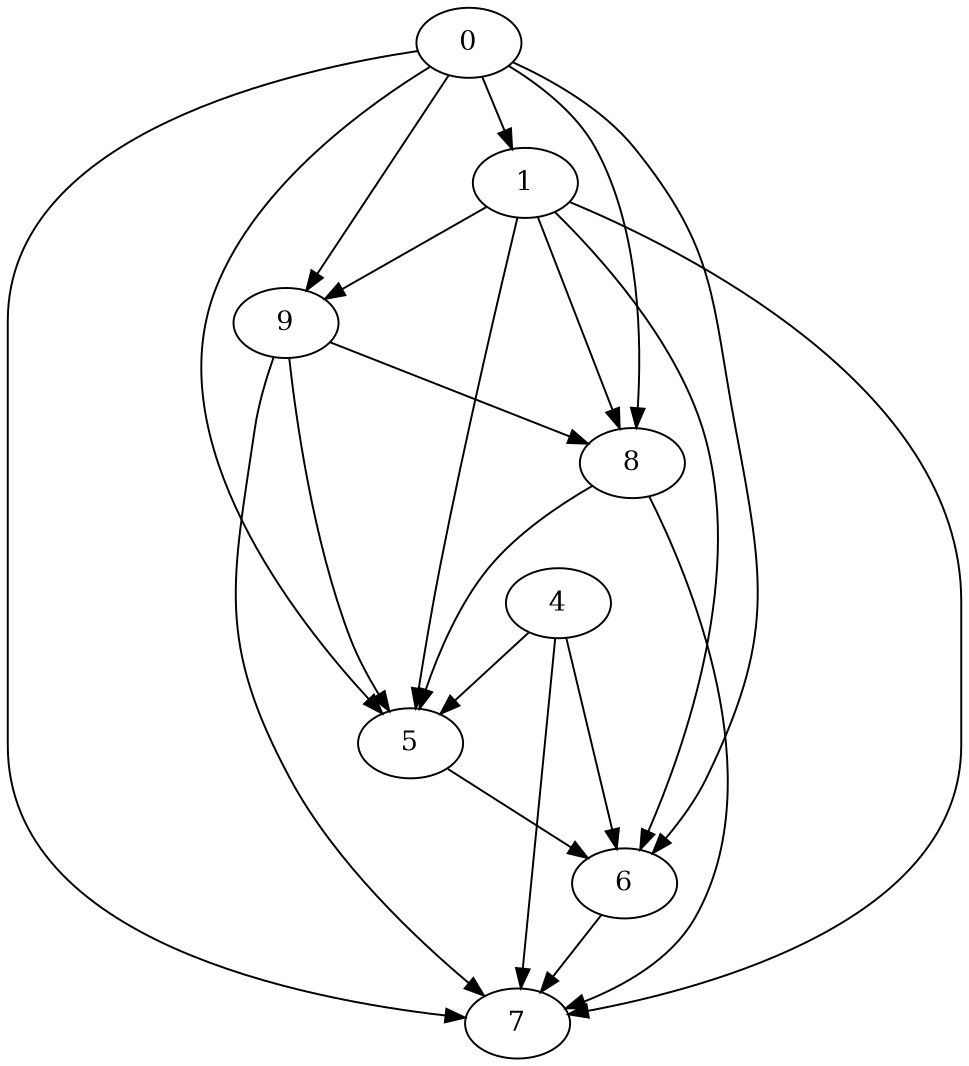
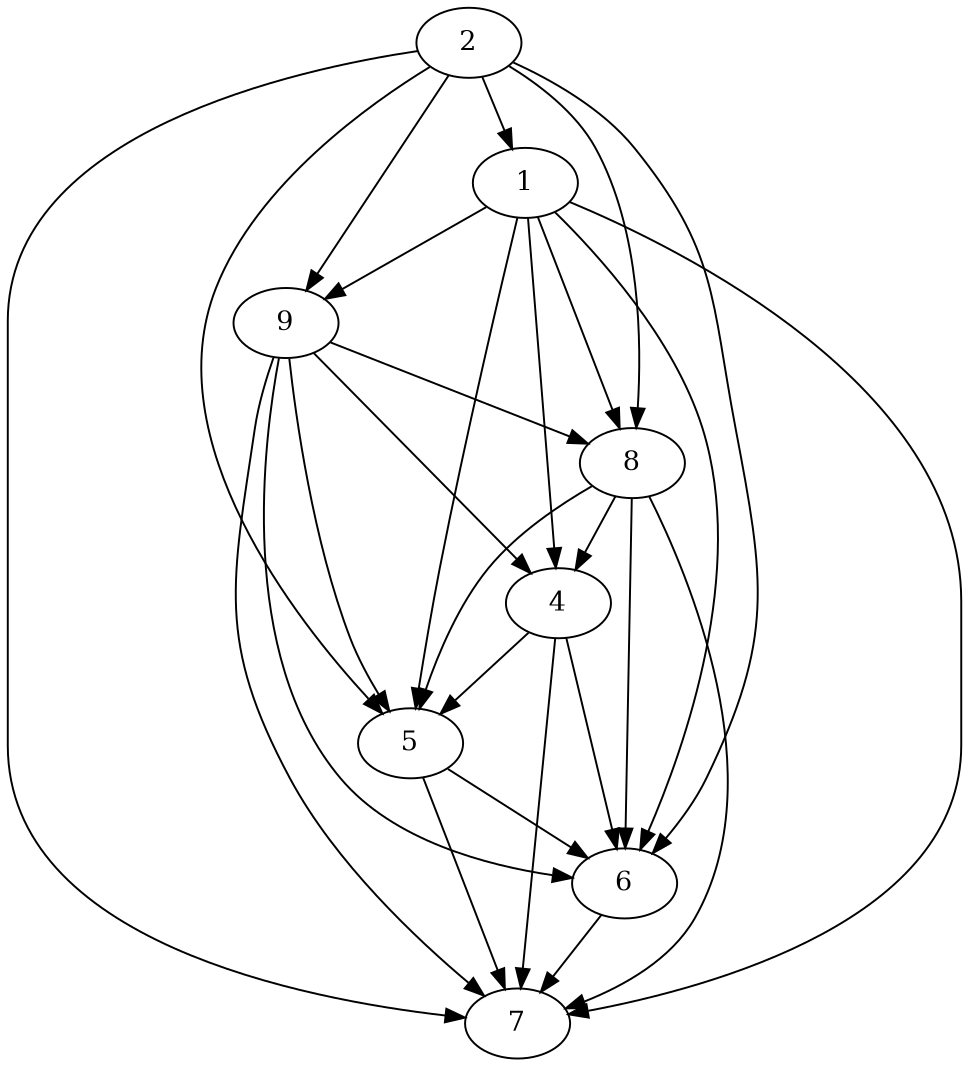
(469, 43) -> (469, 43)
none -> (541, 383)
none -> (415, 456)
none -> (600, 524)
none -> (629, 663)
none -> (292, 691)
none -> (460, 874)
